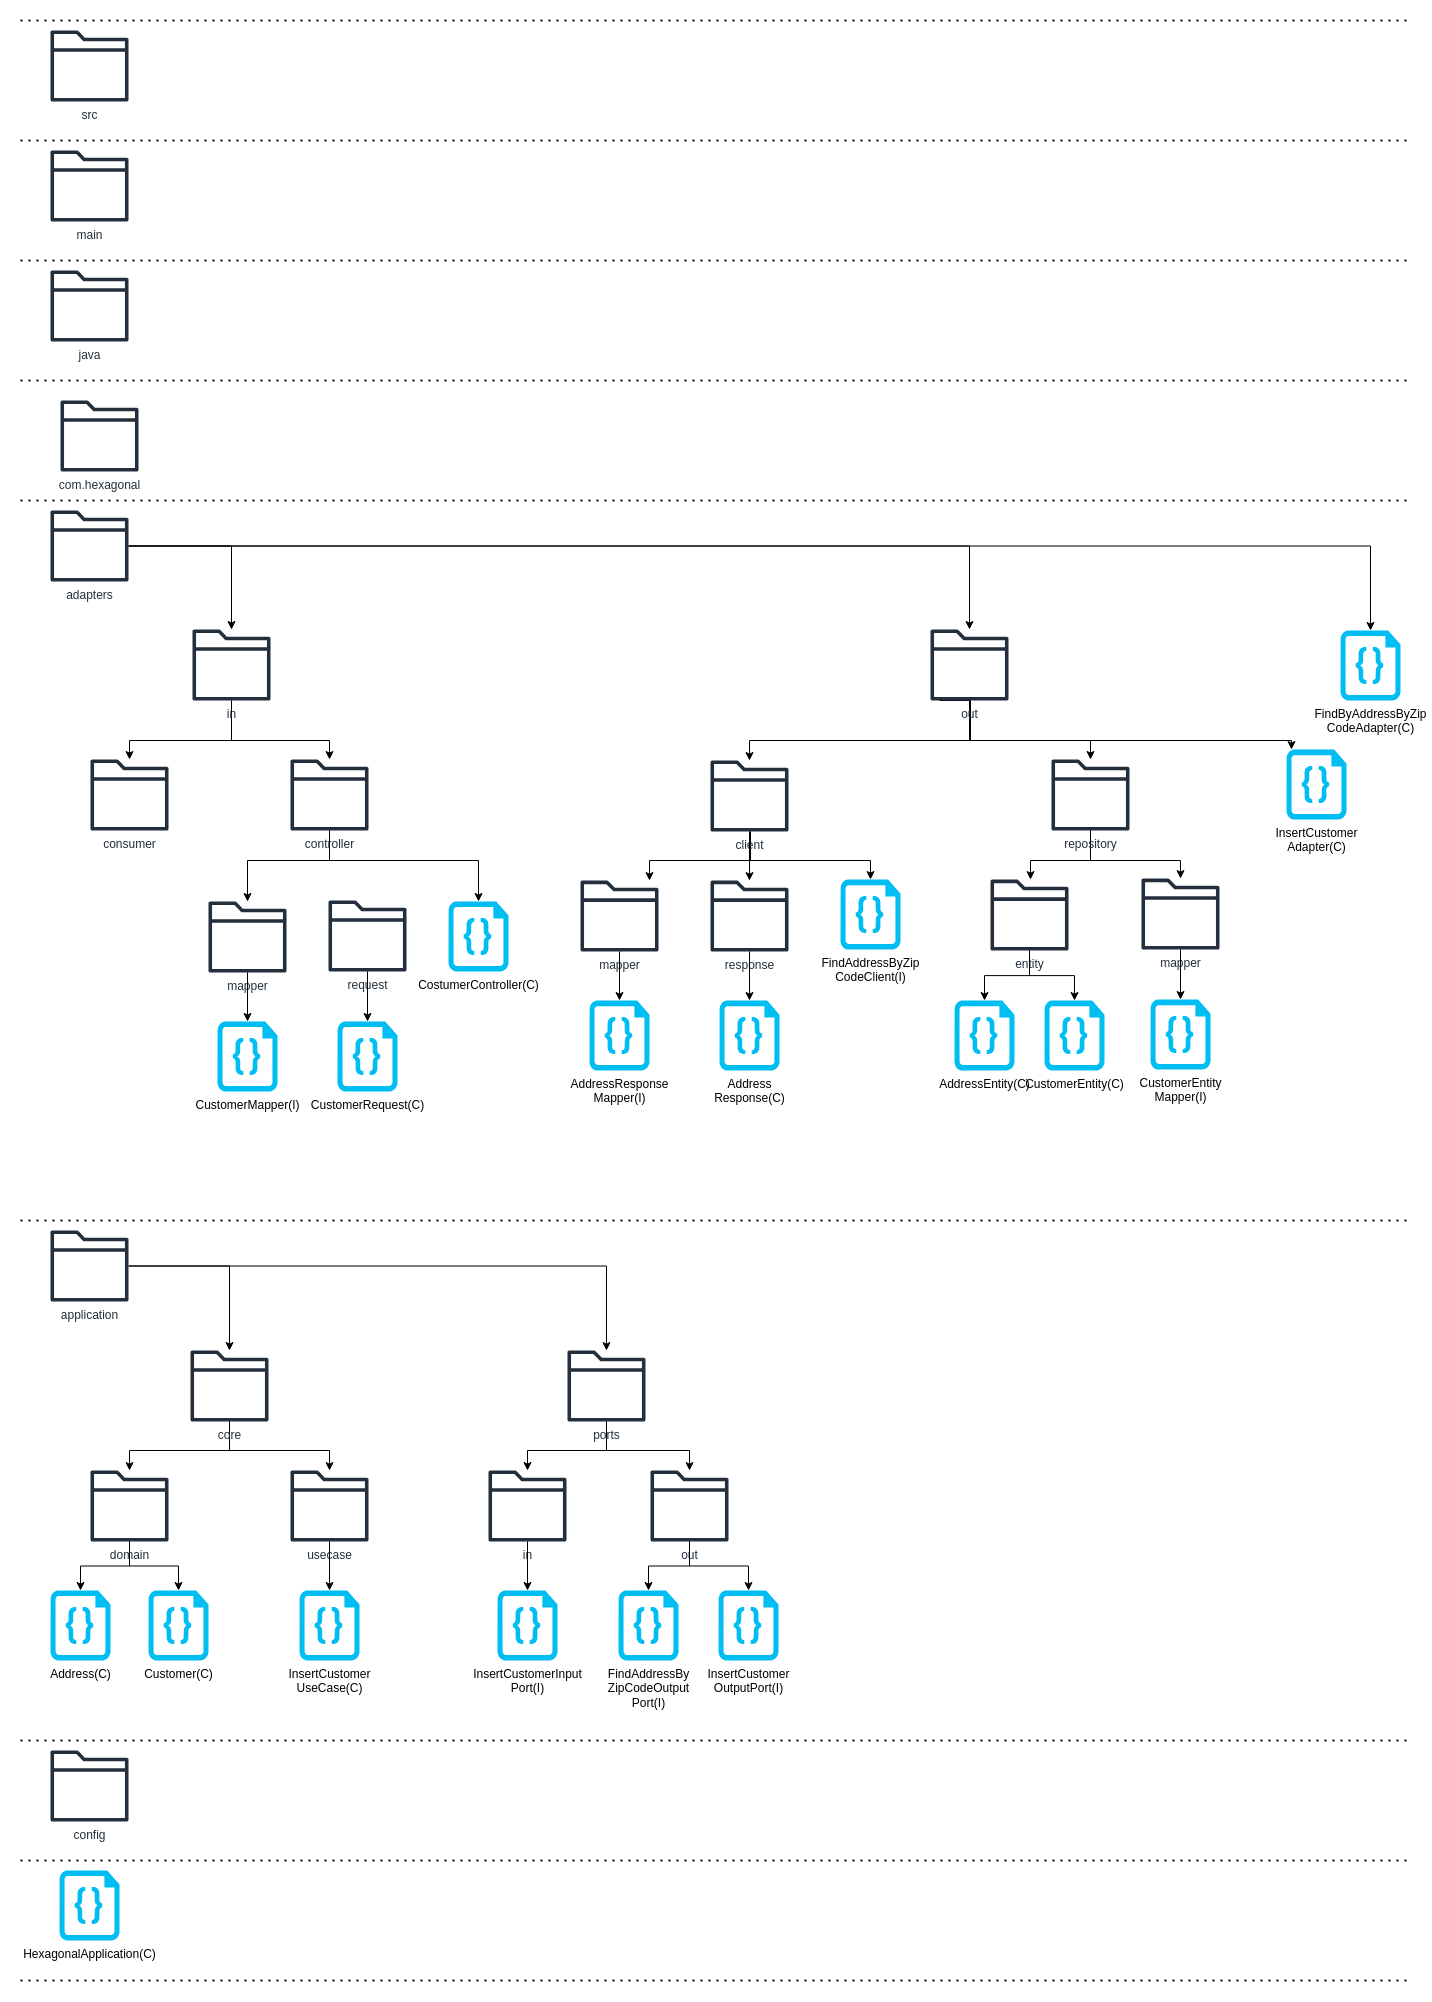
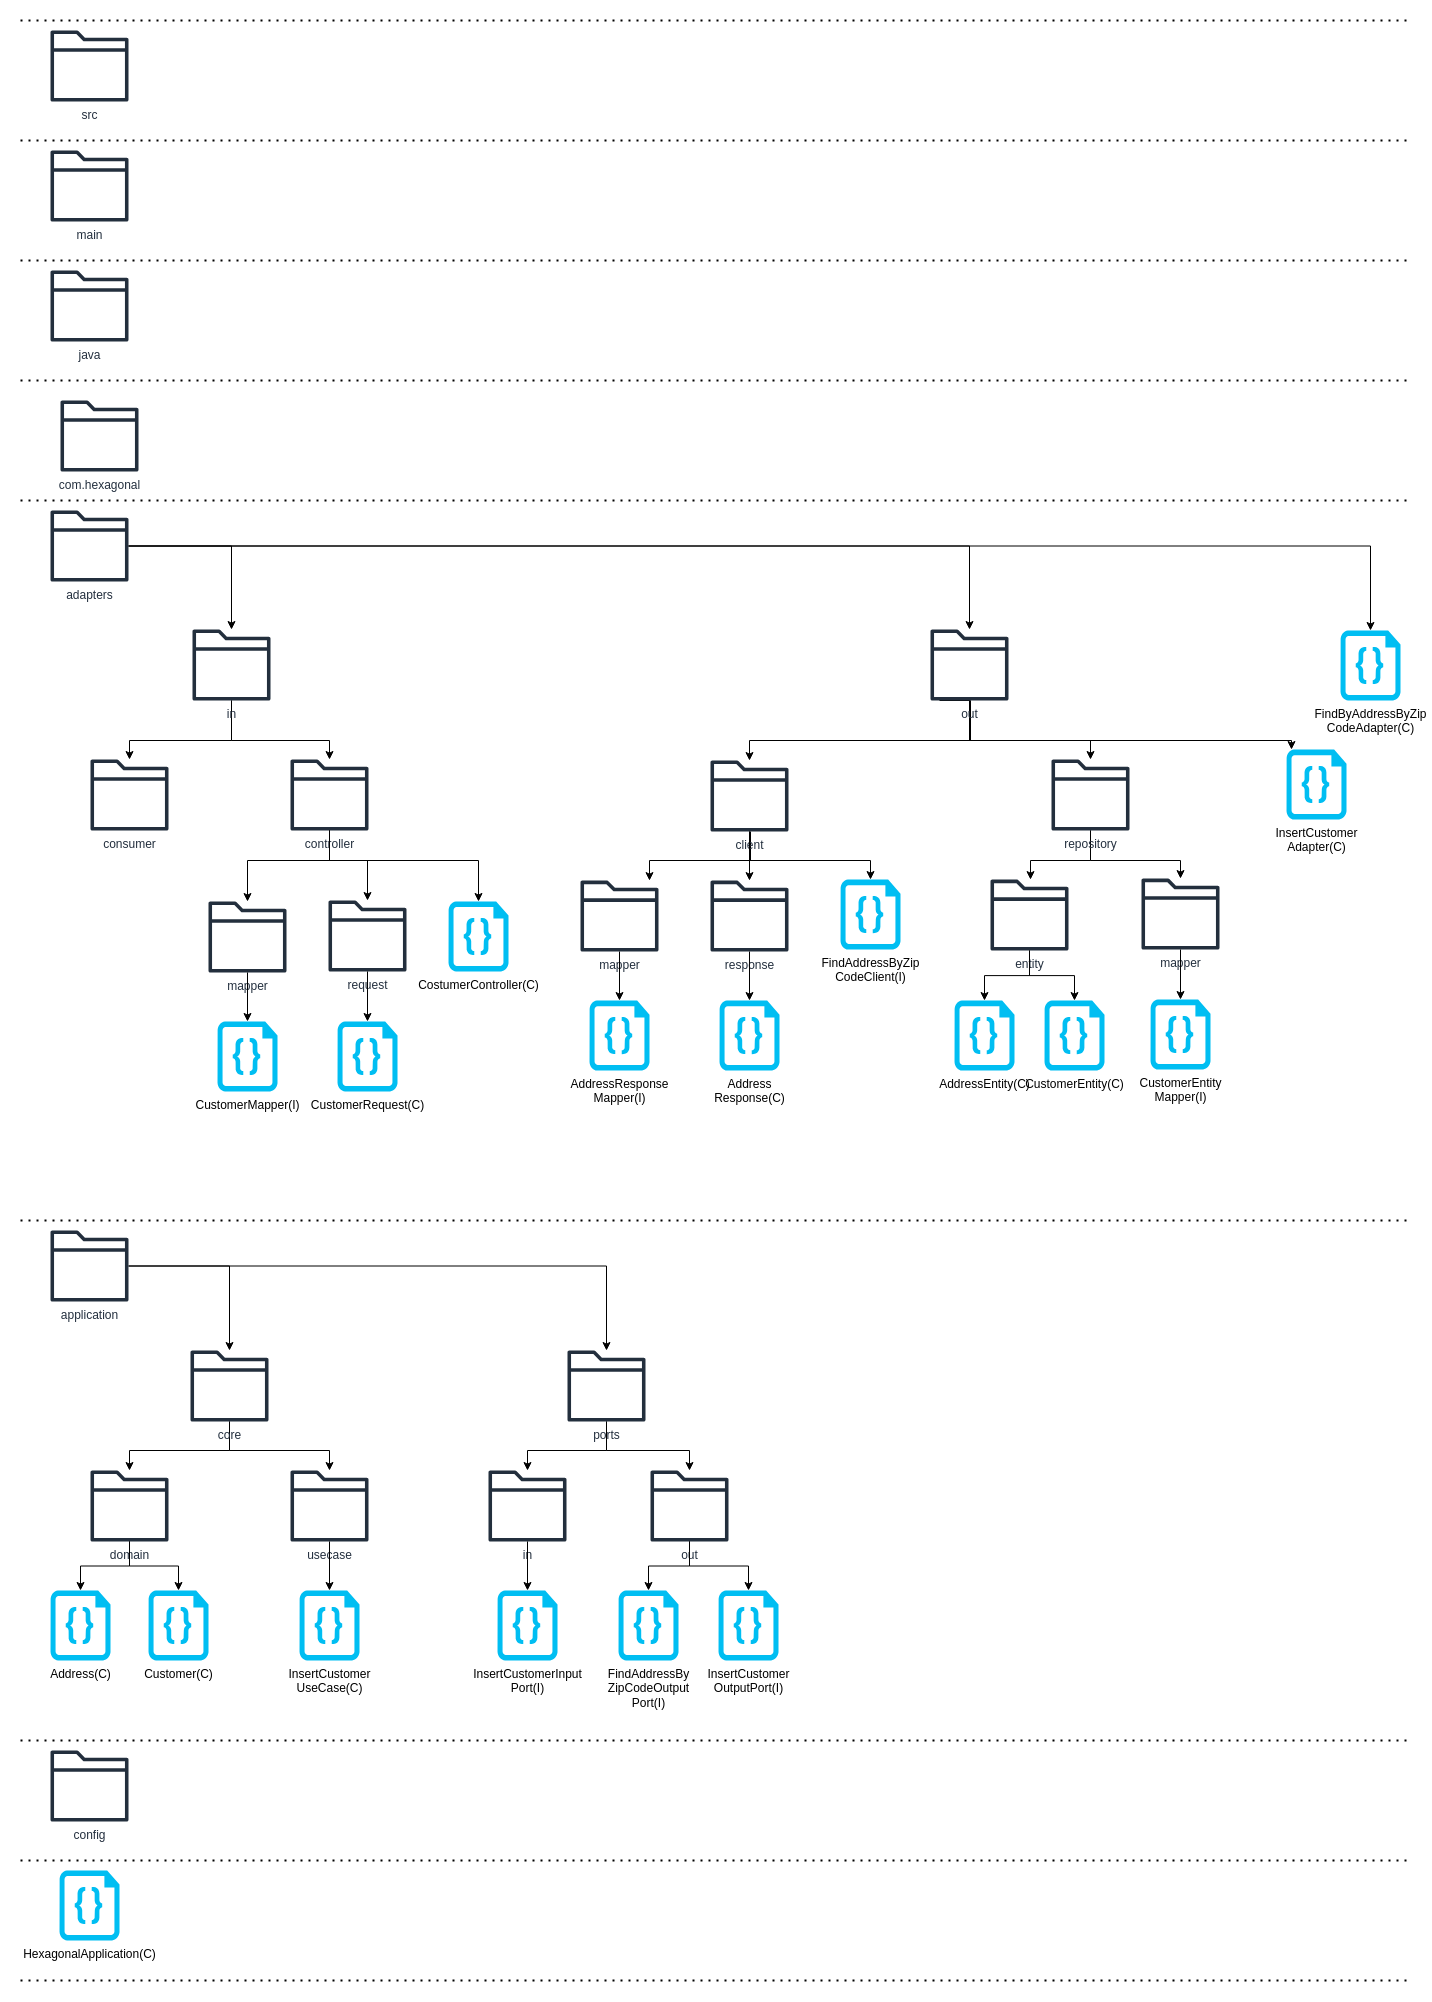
none -> (368, 878)
